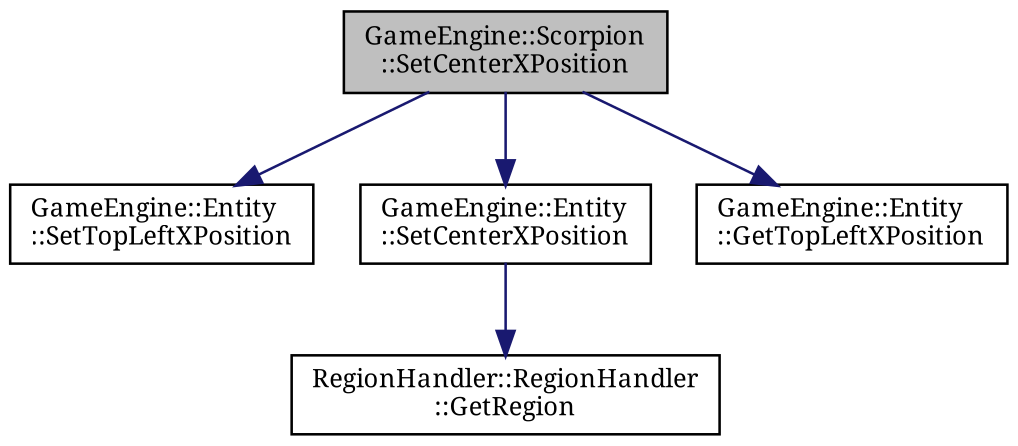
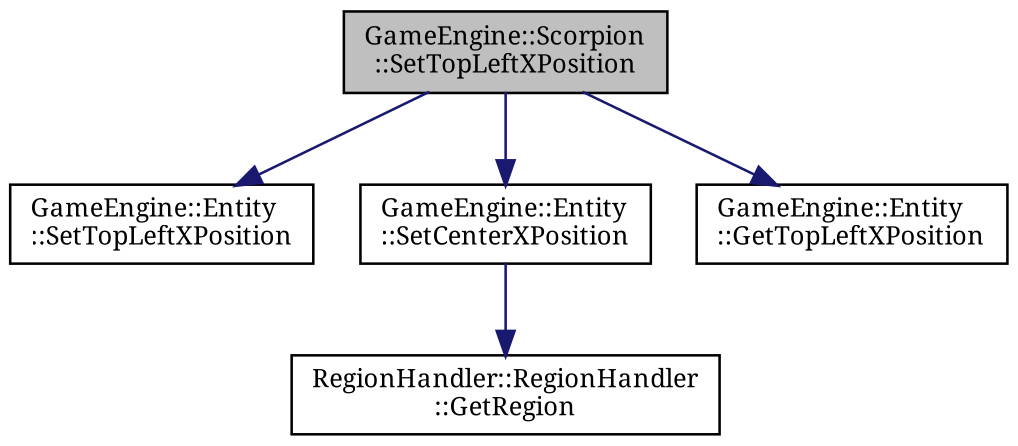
(506, 52) -> (506, 52)
